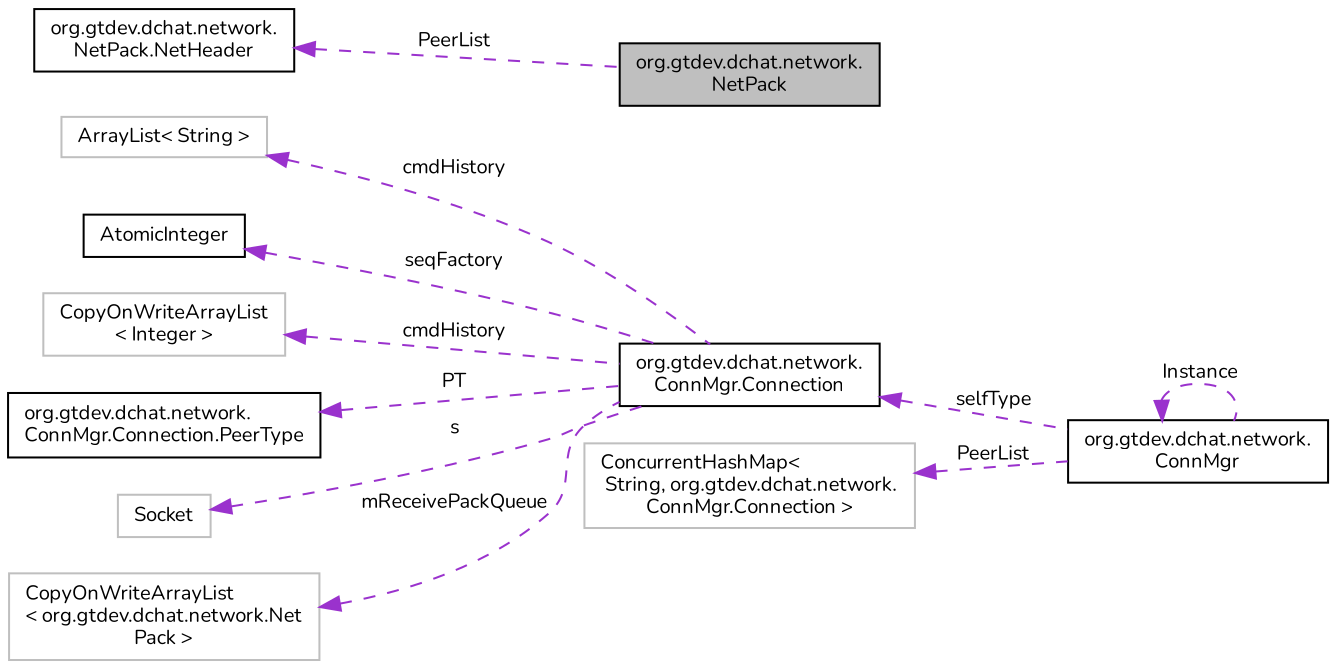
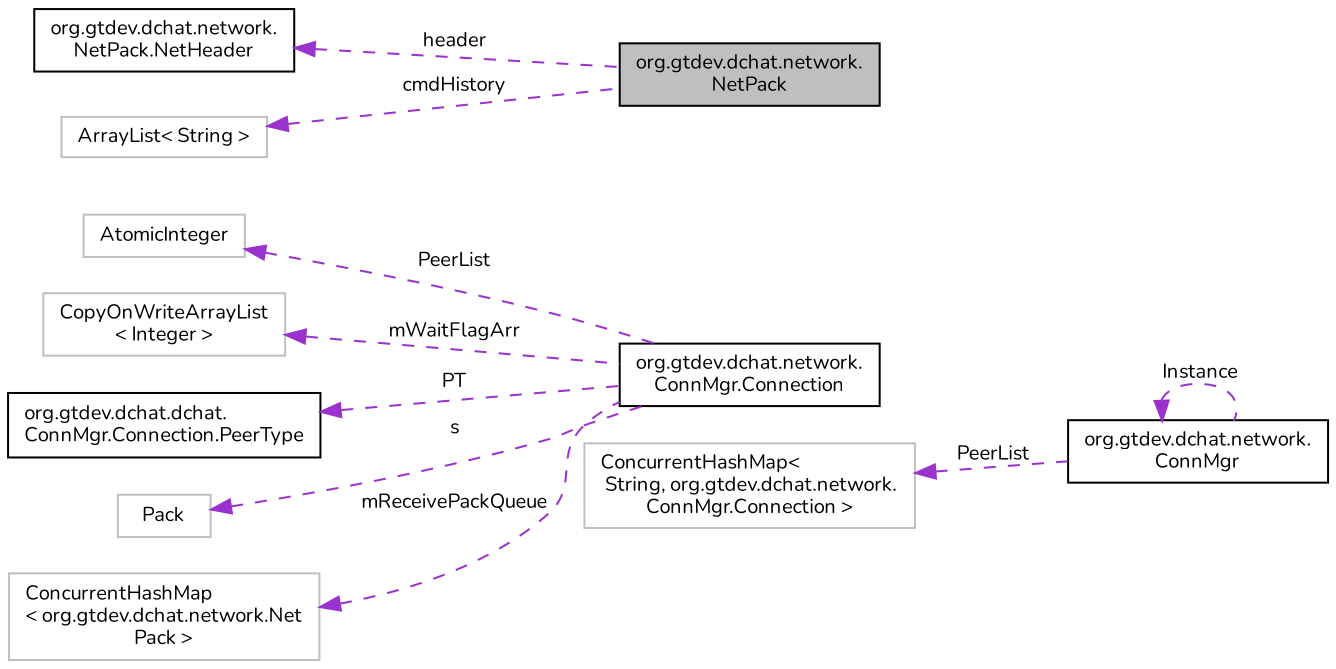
(452, 41) -> (452, 41)
(511, 226) -> (454, 106)
(164, 236) -> (164, 236)
(452, 261) -> (452, 261)
(452, 332) -> (452, 332)
(984, 415) -> none
(164, 425) -> (164, 425)
(164, 516) -> (164, 516)
(164, 617) -> (164, 617)
